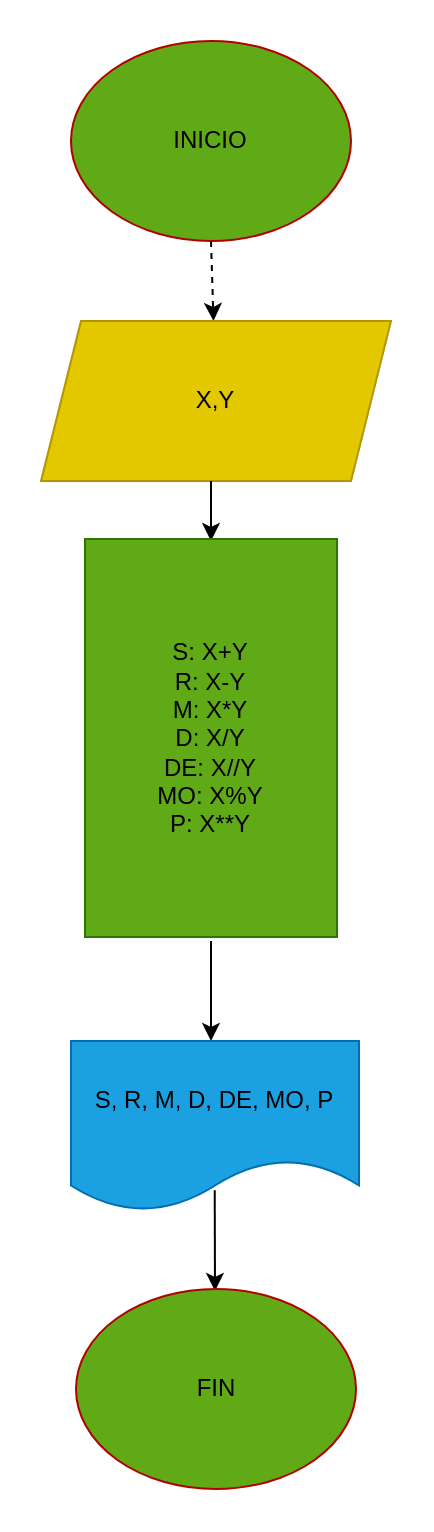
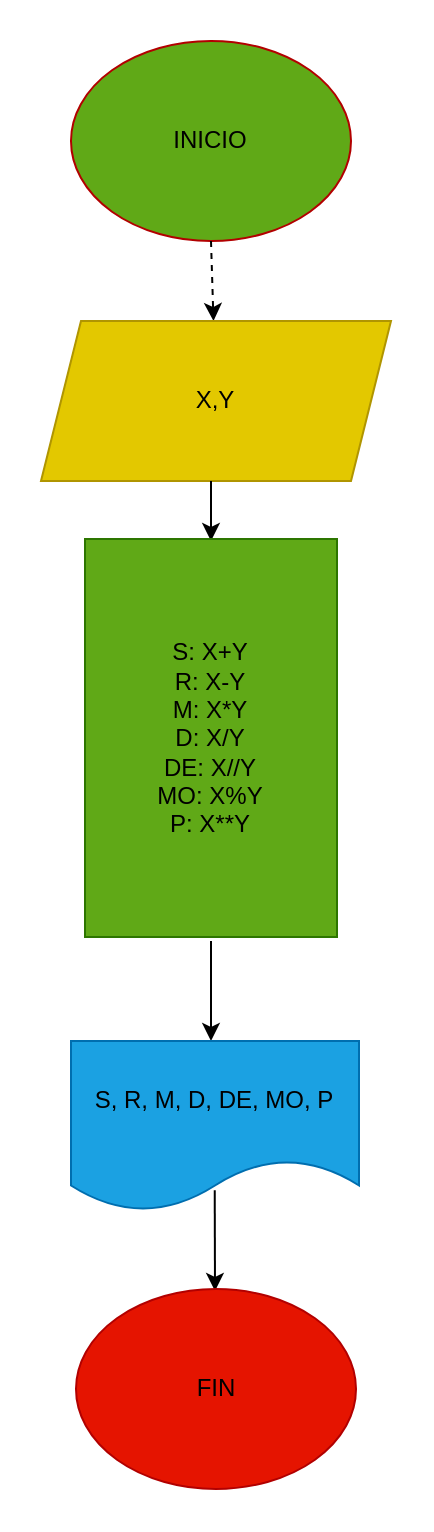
(216, 1389) -> (216, 1389)
